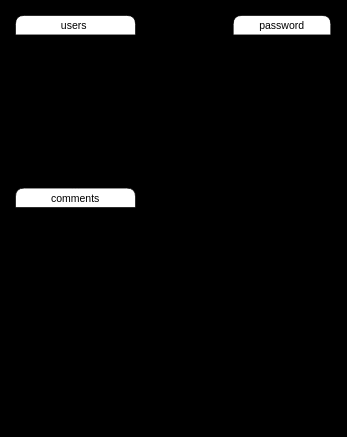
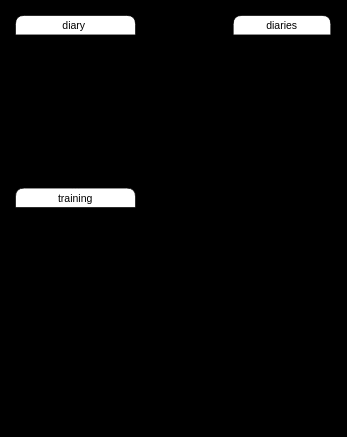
(75, 26) -> (75, 26)
(281, 26) -> (281, 26)
(75, 198) -> (75, 198)
